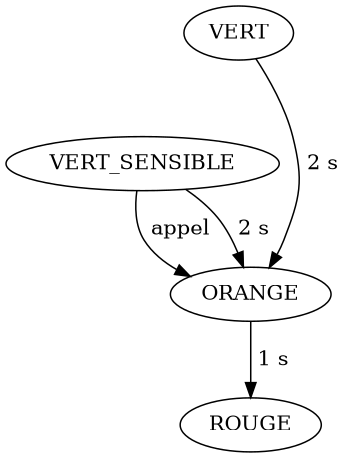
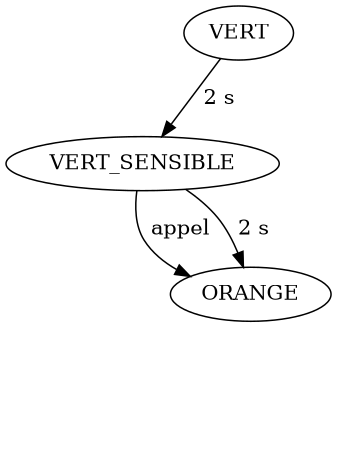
(297, 154) -> (196, 91)
(251, 425) -> none
